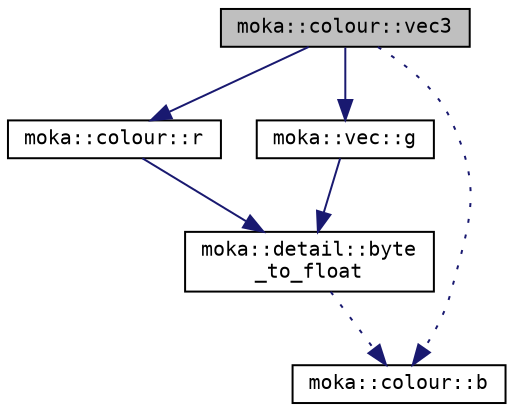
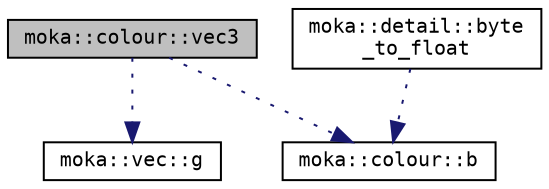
(345, 74) -> (132, 90)
(114, 139) -> none
(332, 185) -> none
